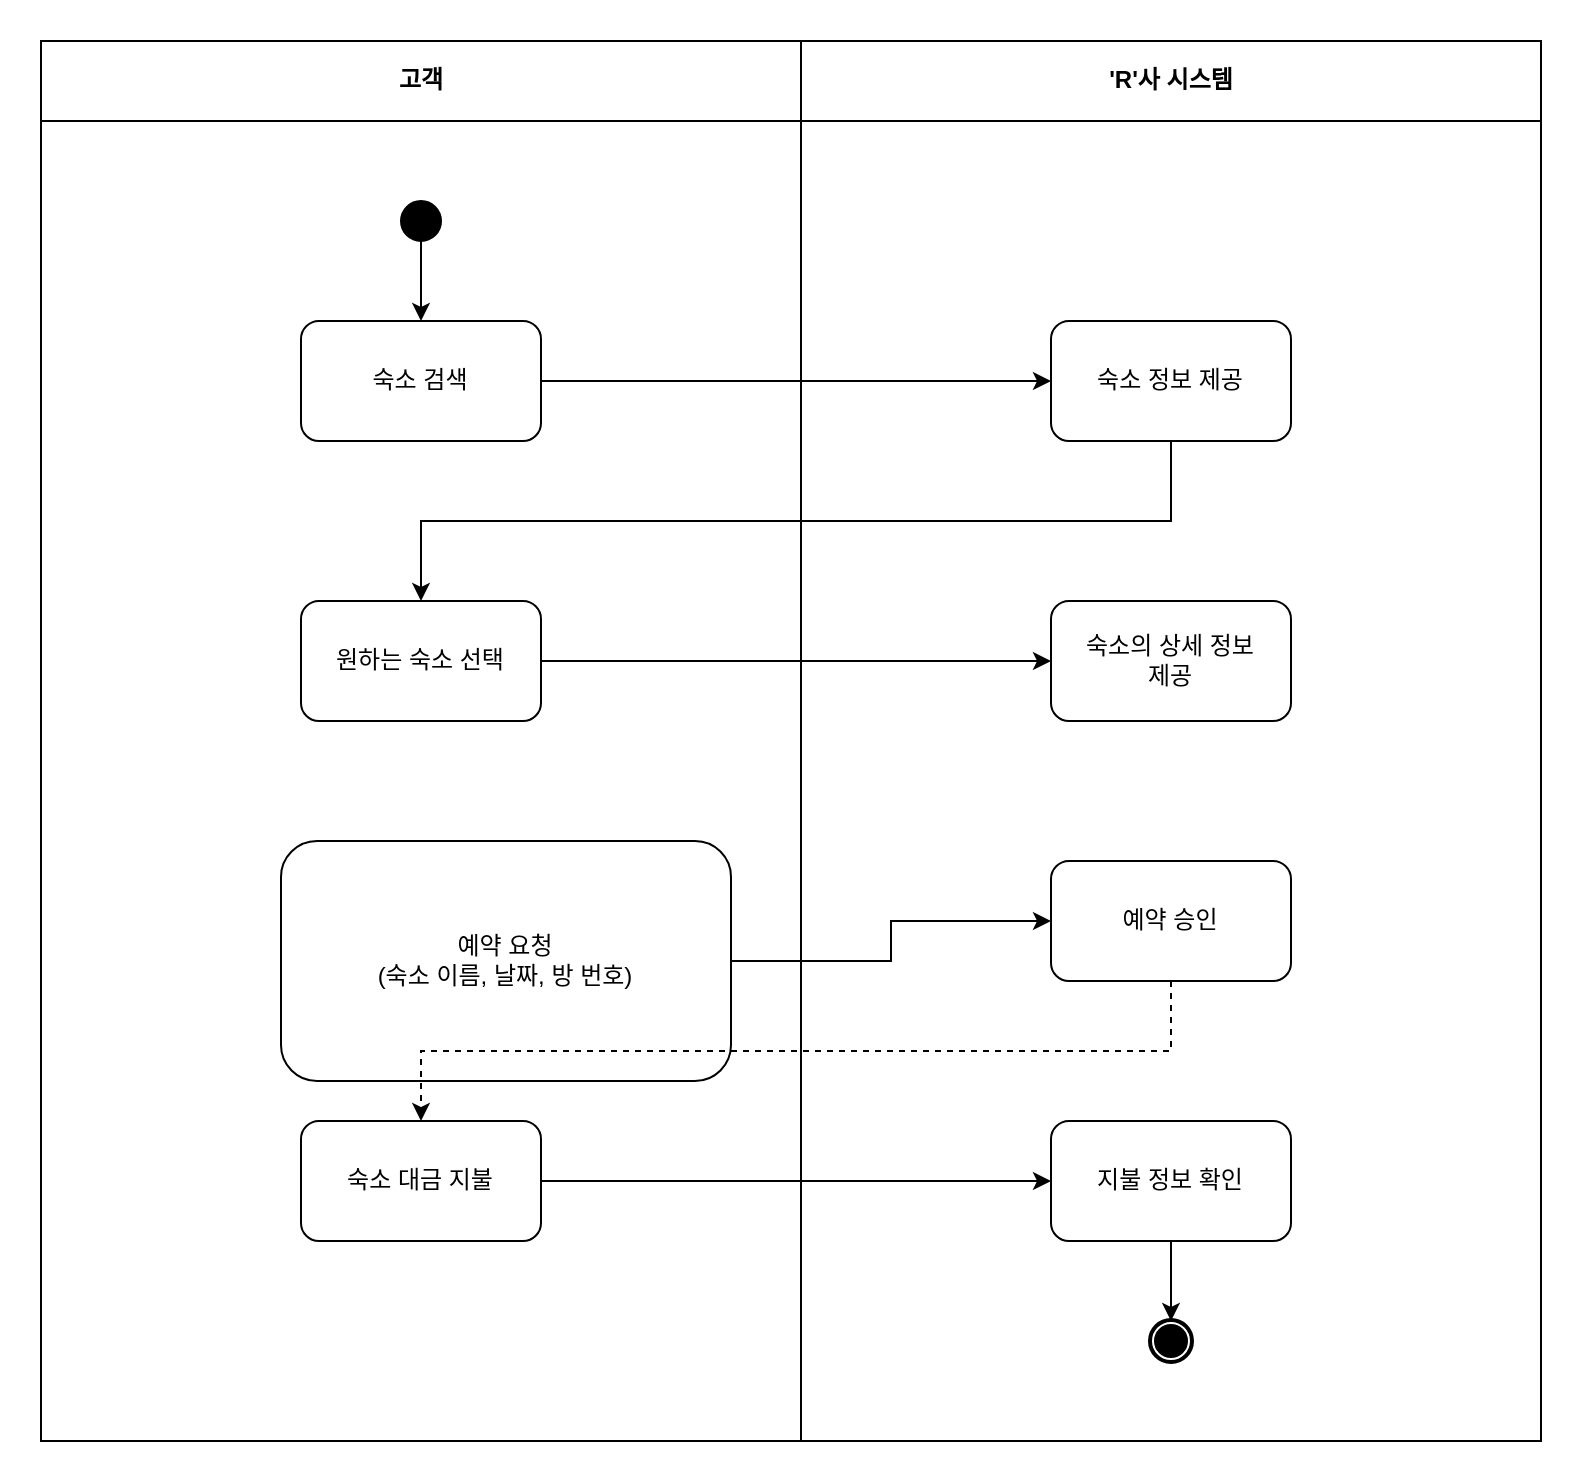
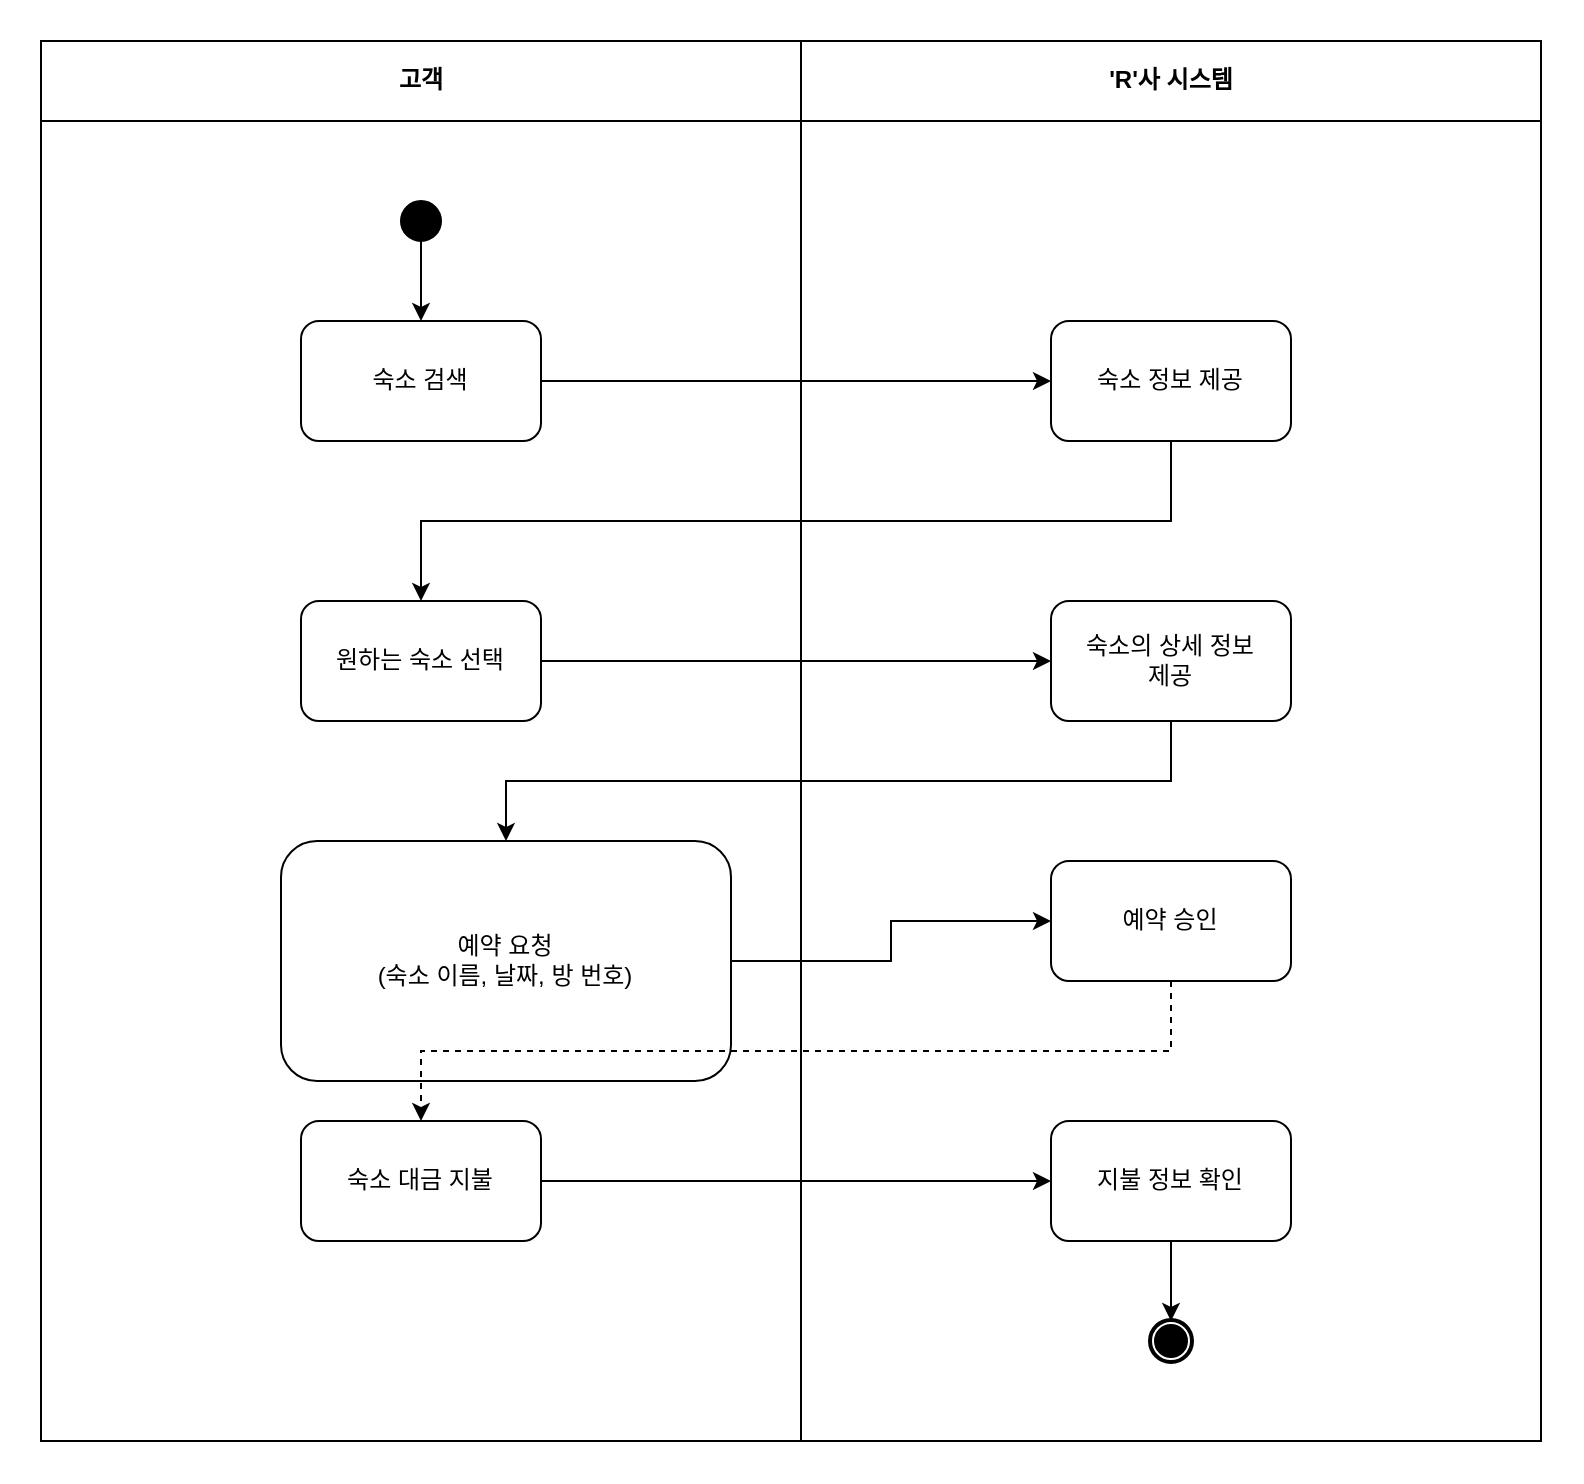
none -> (1018, 781)
